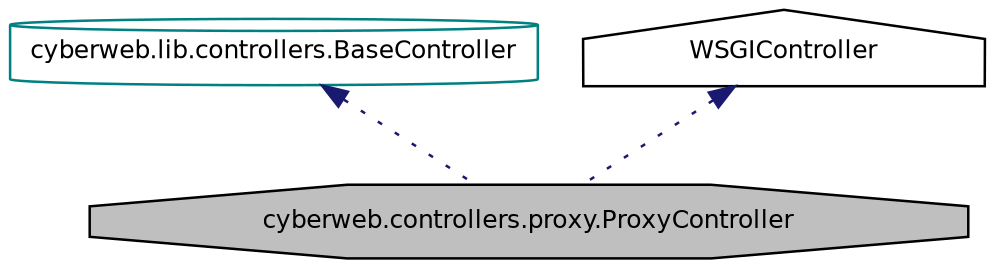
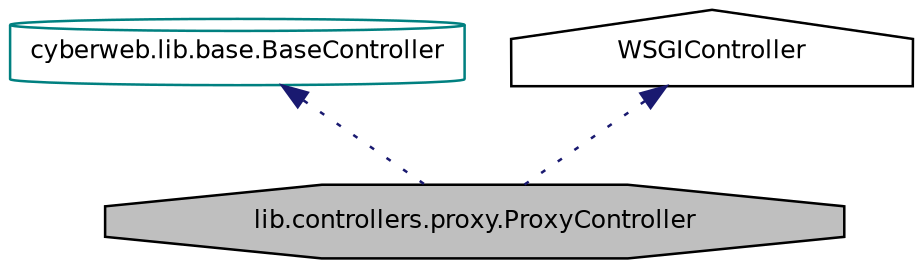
(274, 52) -> (237, 52)
(529, 222) -> (475, 222)
